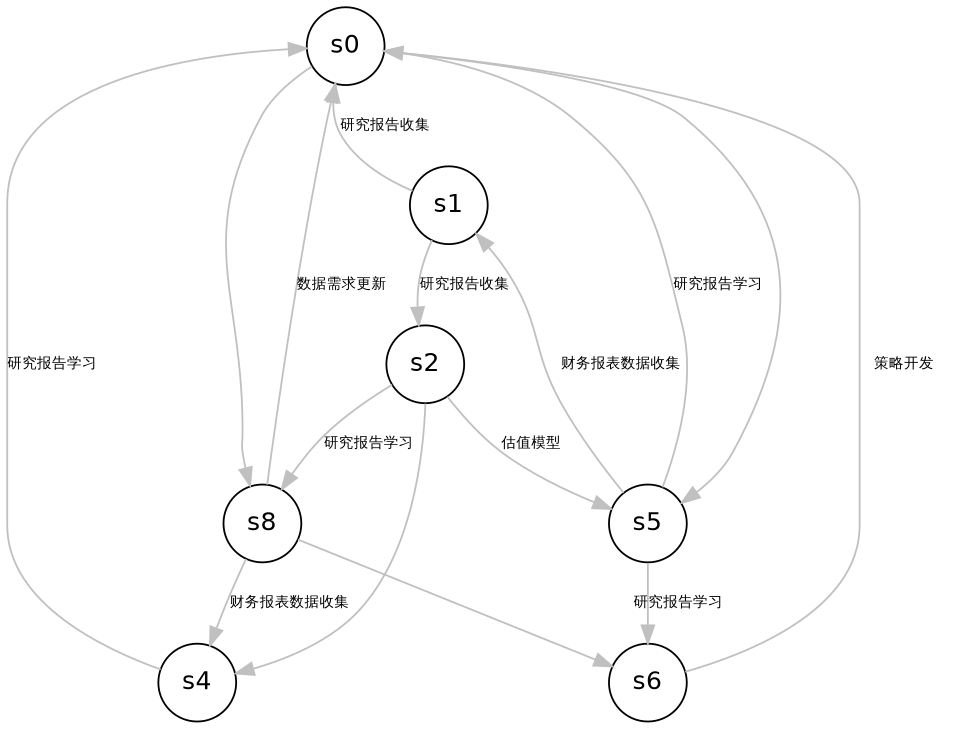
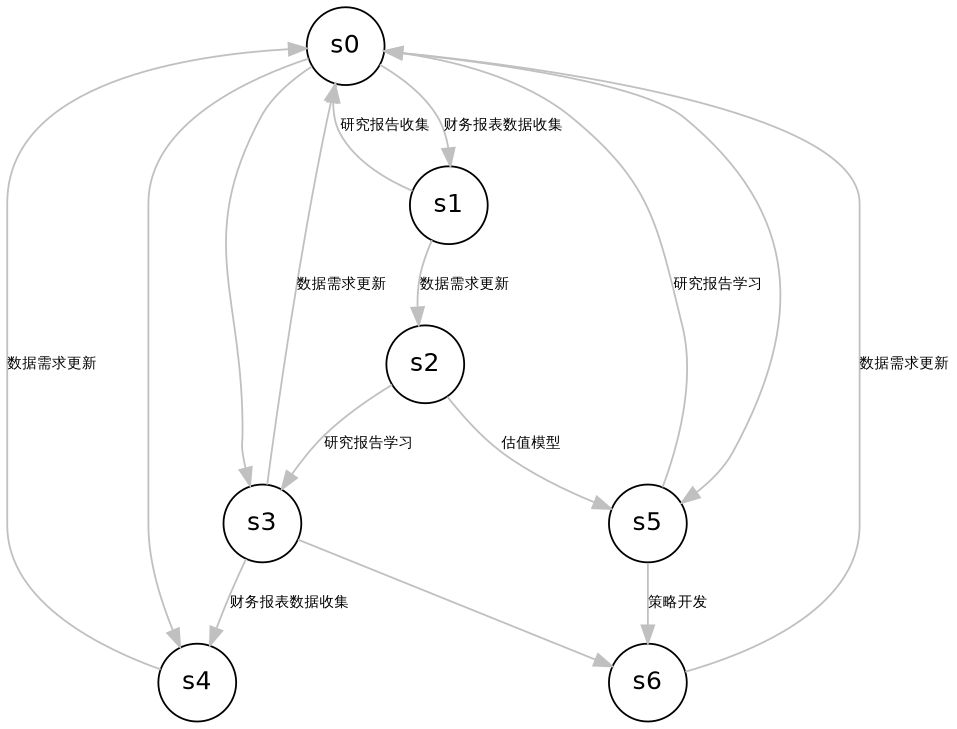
(465, 285) -> (465, 285)
(52, 364) -> (52, 364)
(905, 364) -> (905, 364)
(548, 374) -> (424, 99)
(262, 523) -> (262, 523)
(391, 562) -> (148, 304)
(679, 603) -> (679, 603)
